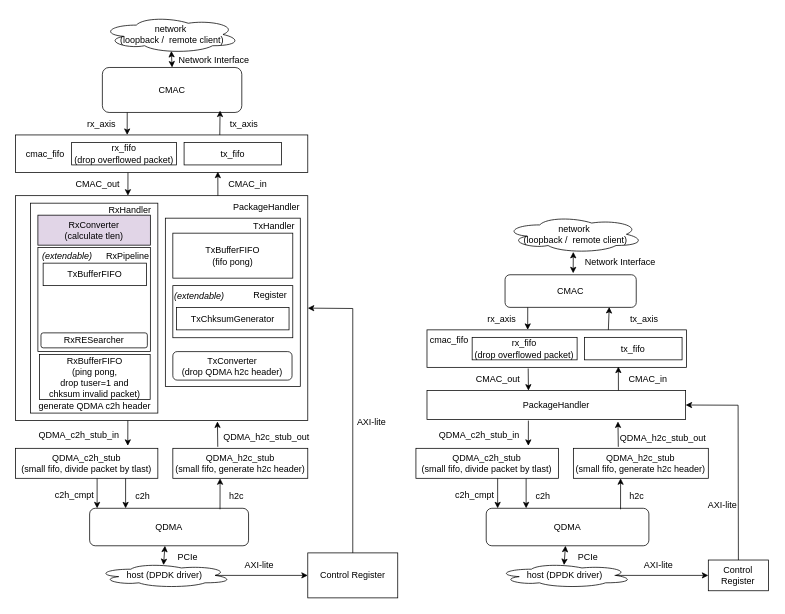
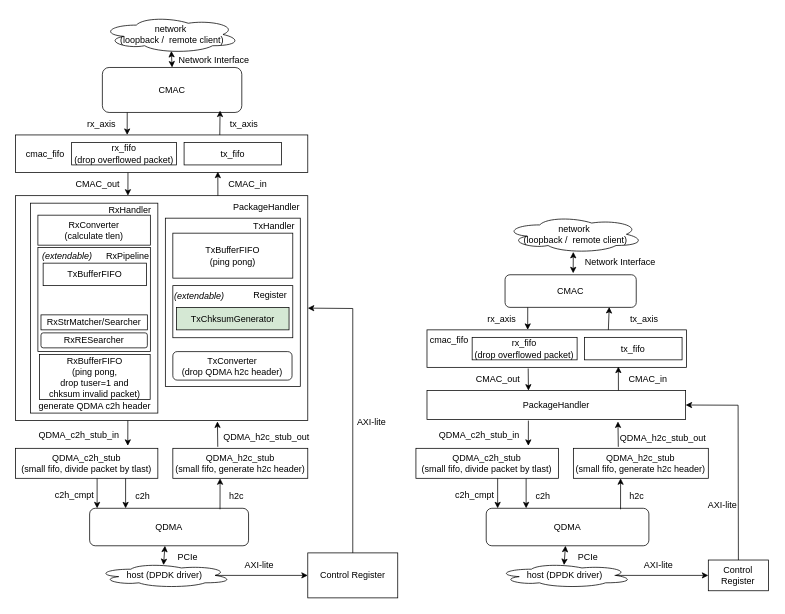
(94, 230) -> (94, 230)
(233, 256) -> (233, 256)
(233, 319) -> (233, 319)
none -> (94, 323)
